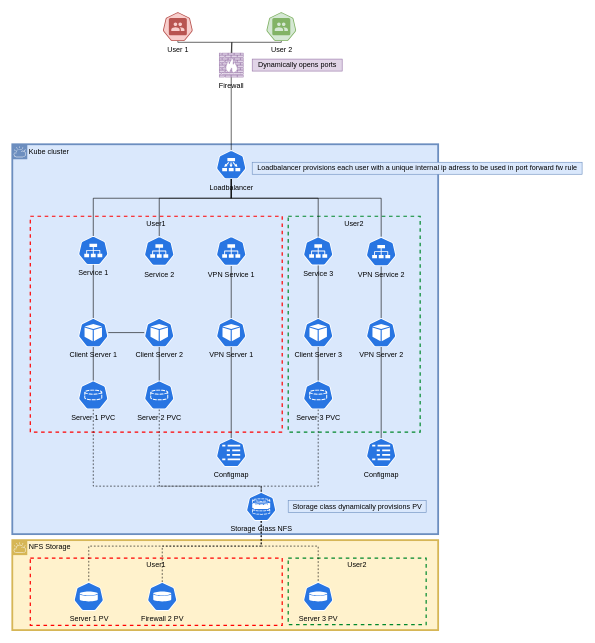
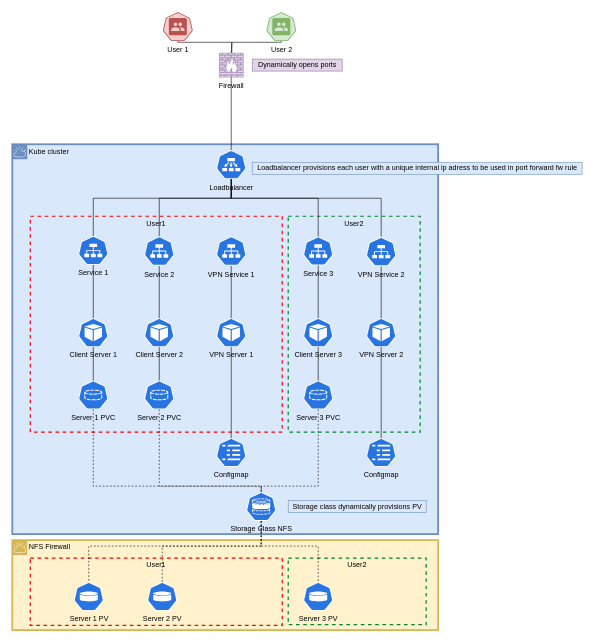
(126, 333) -> (159, 292)
(50, 548) -> (50, 548)
(163, 620) -> (163, 620)
